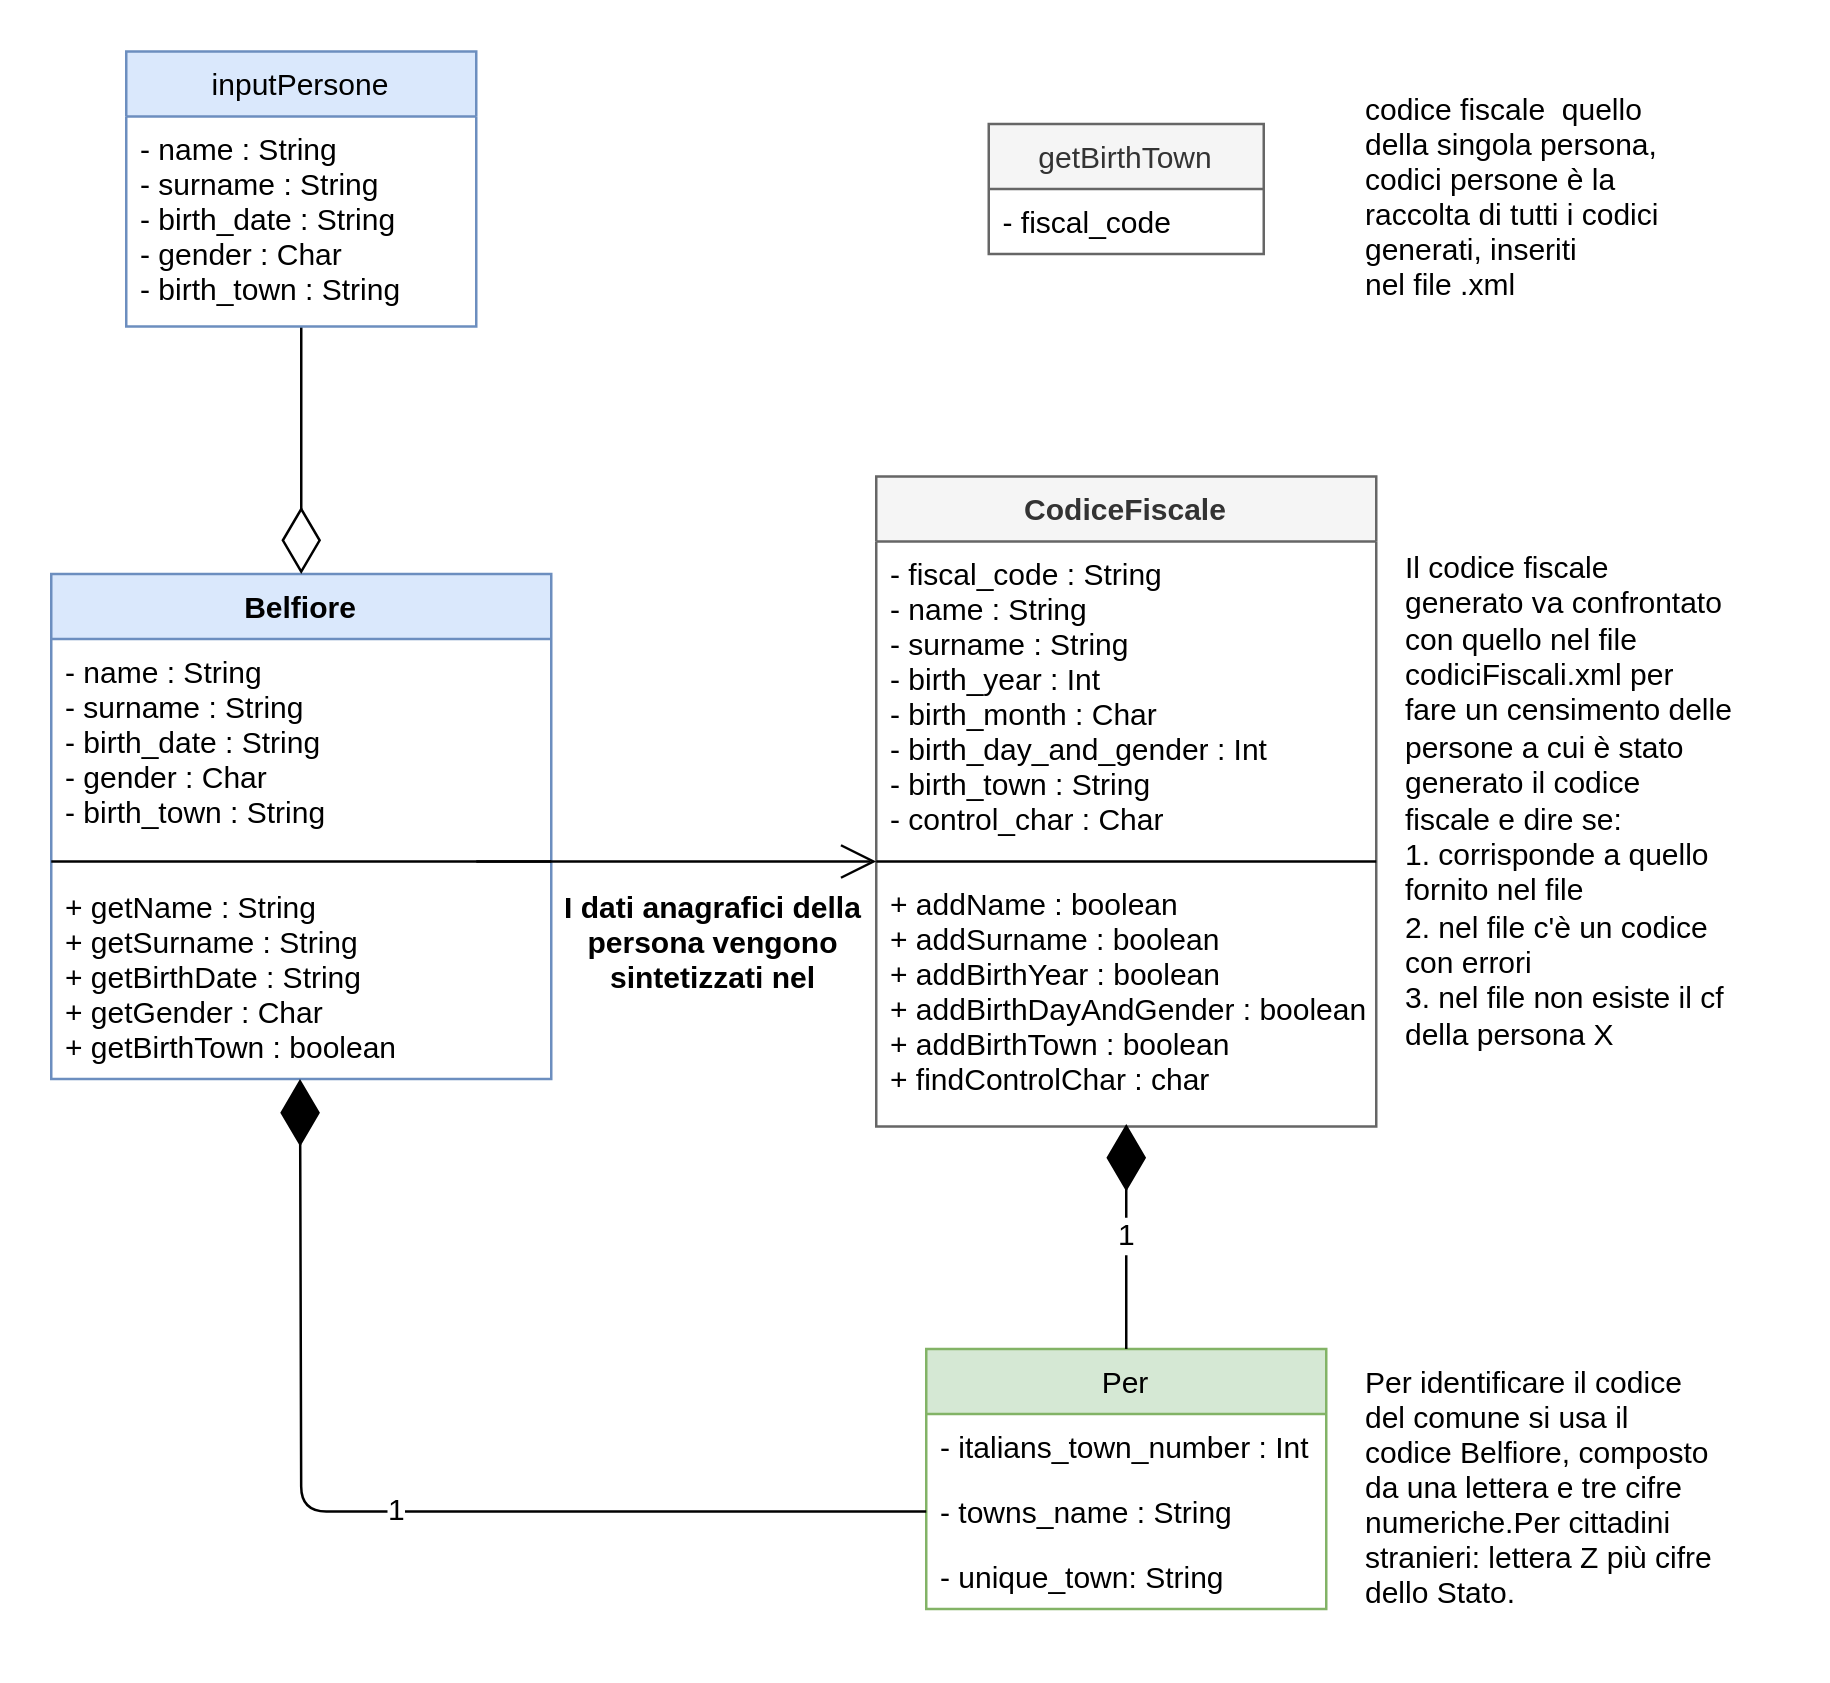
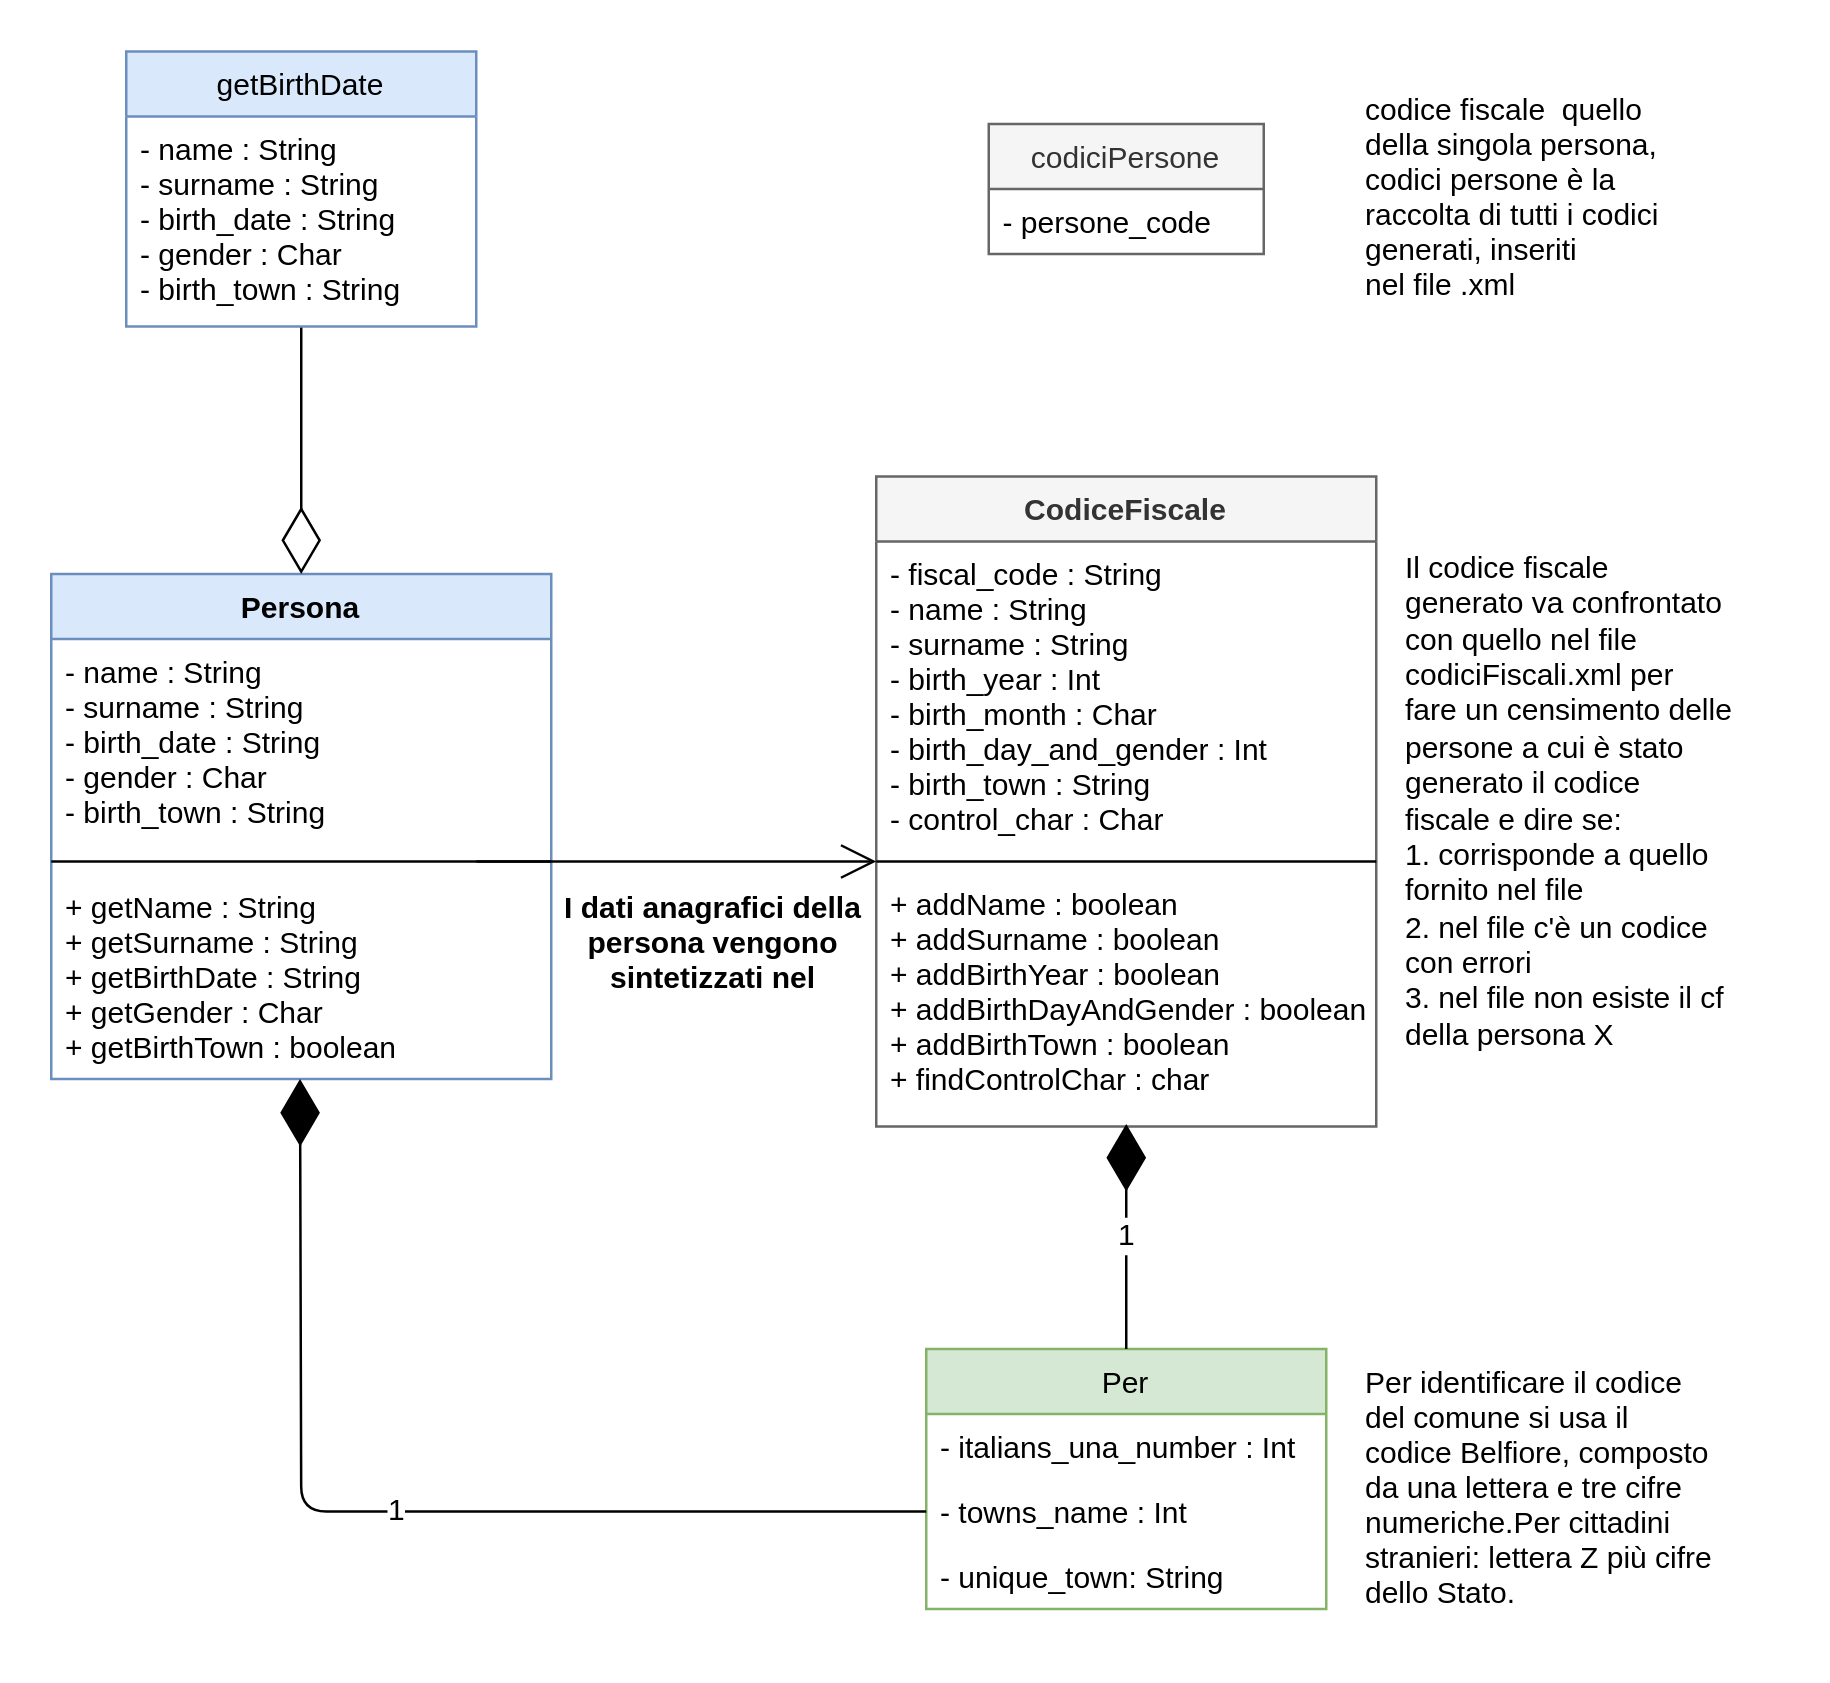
(300, 85) -> (300, 85)
(1125, 158) -> (1125, 158)
(1100, 223) -> (1116, 223)
(300, 608) -> (300, 608)
(1148, 1448) -> (1140, 1448)
(1097, 1513) -> (1076, 1513)
